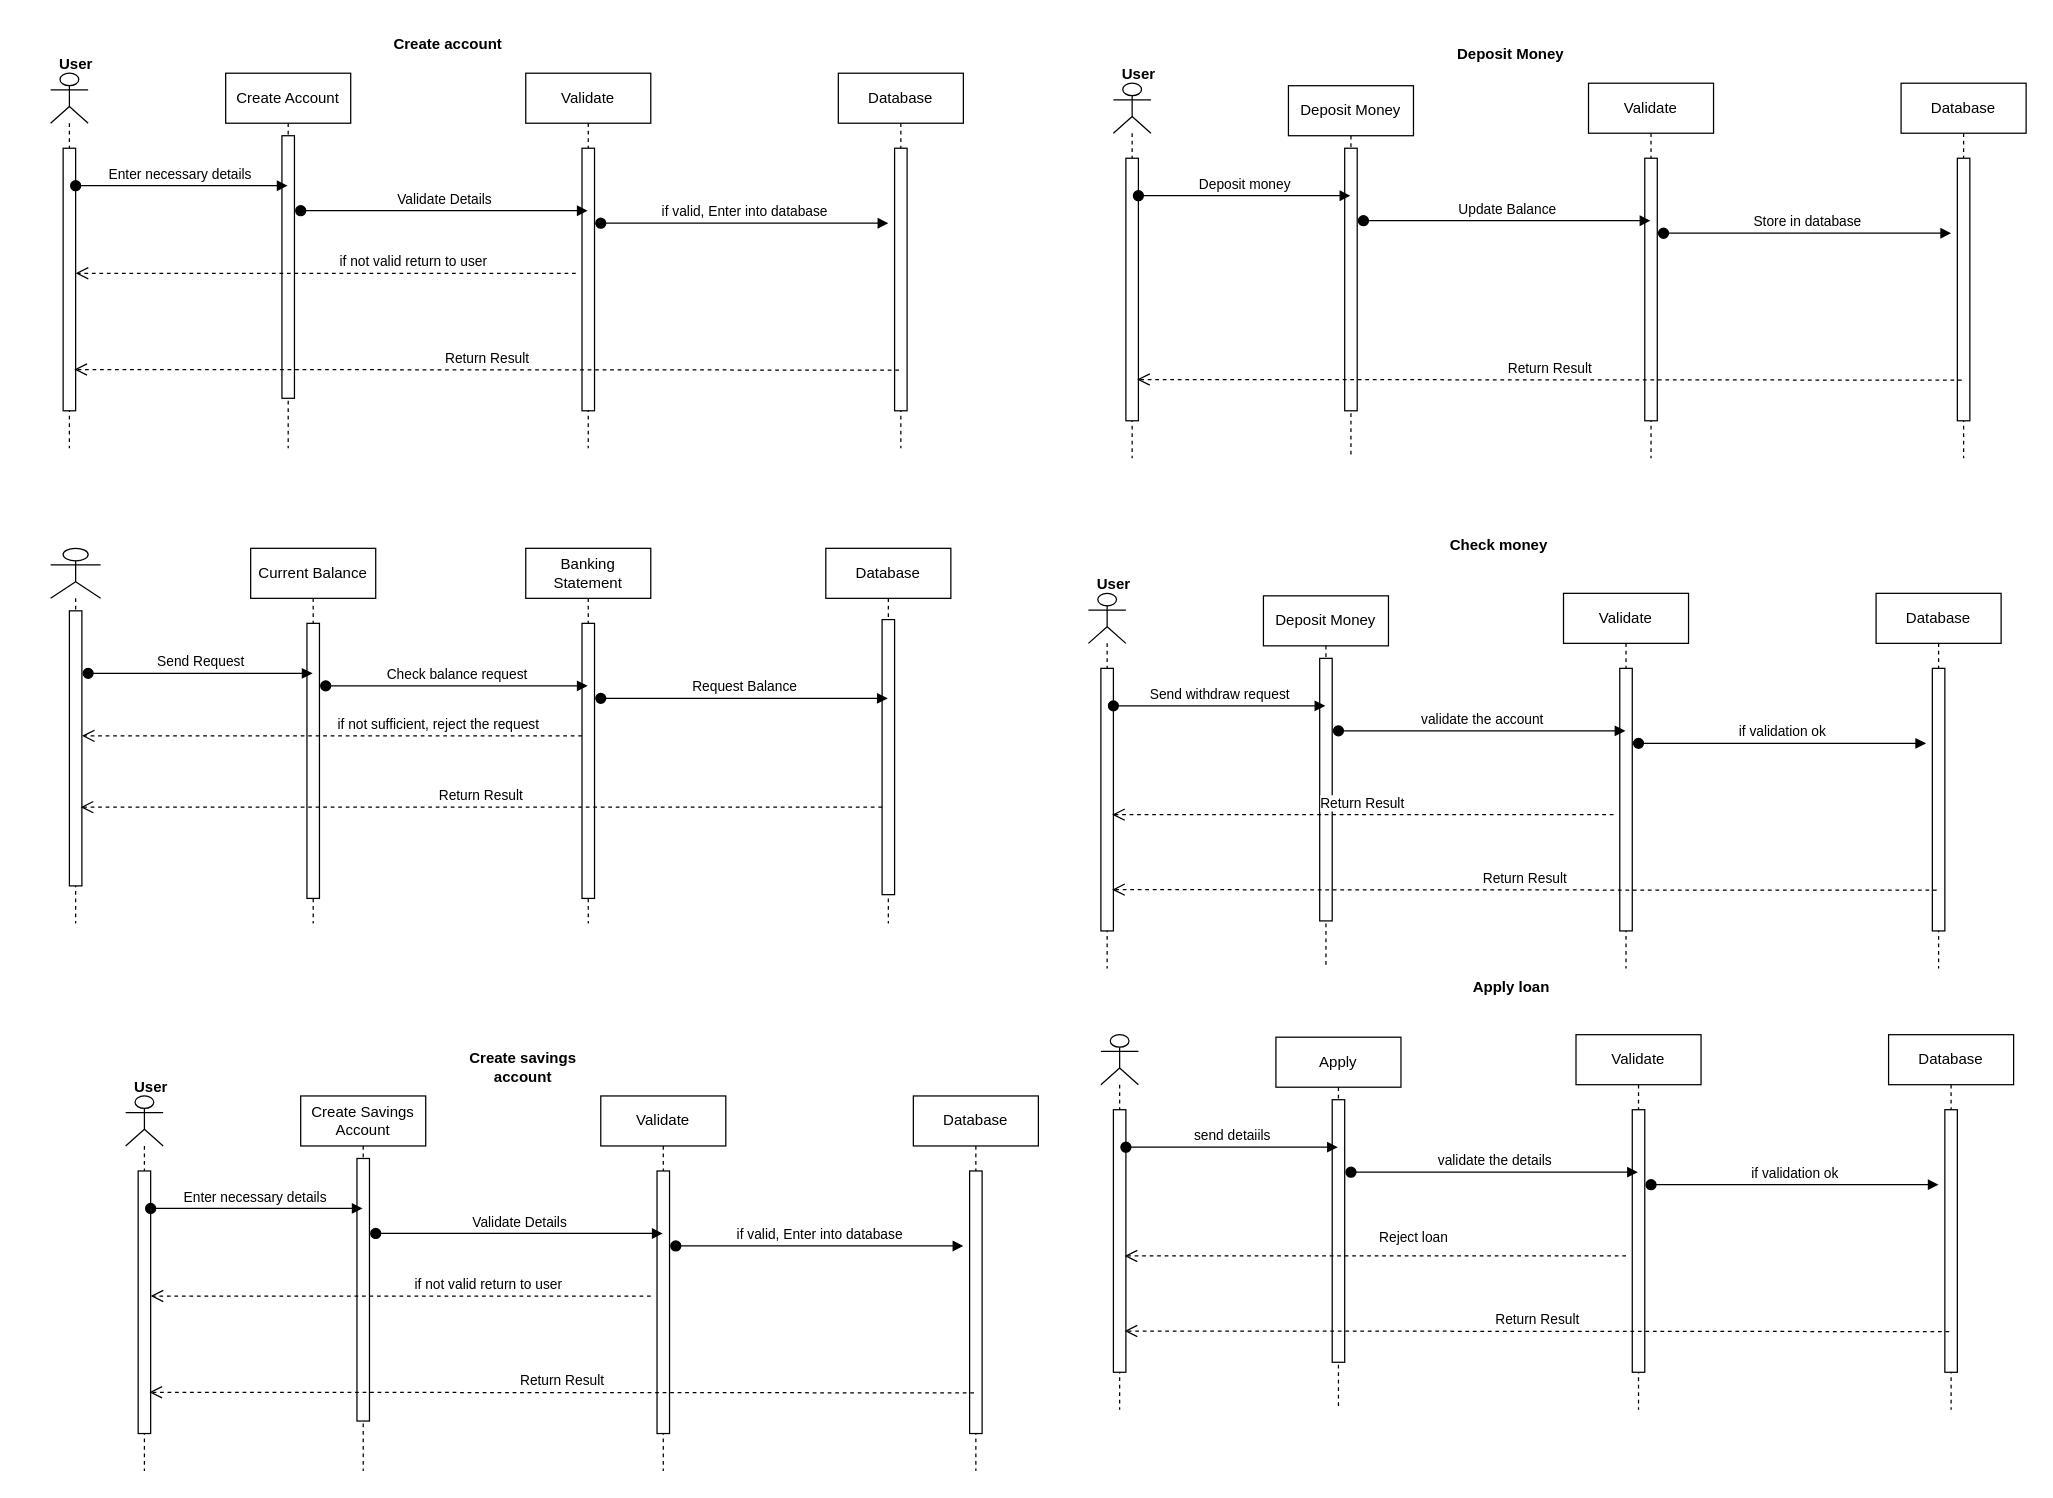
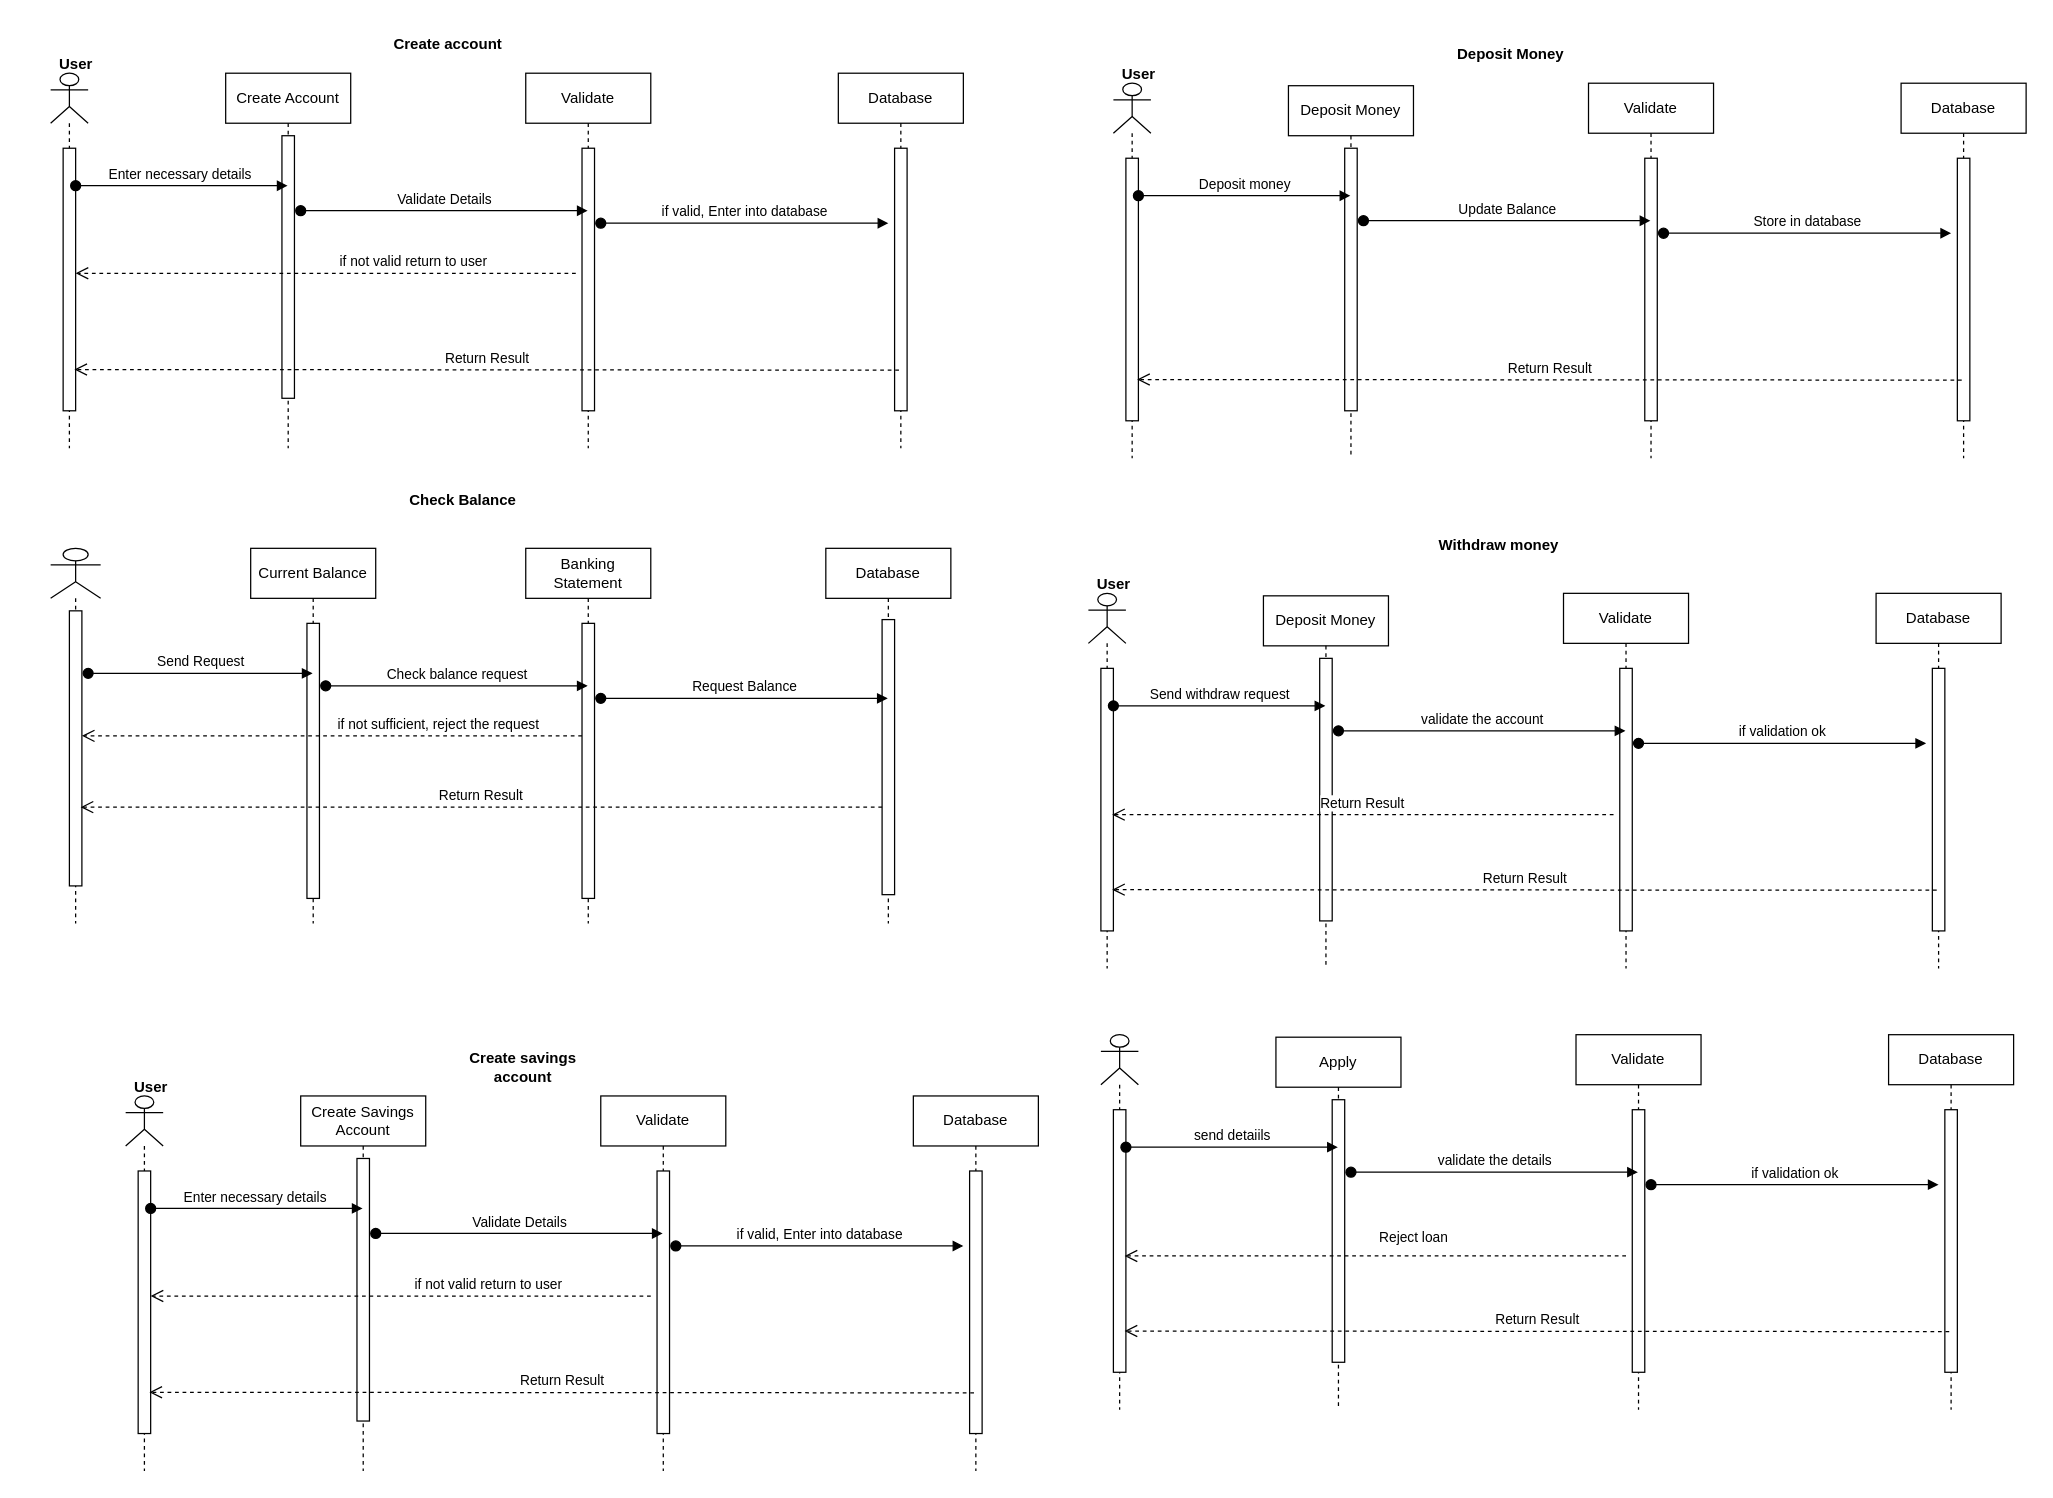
none -> (463, 501)
(1499, 546) -> (1499, 546)
(1511, 987) -> none
